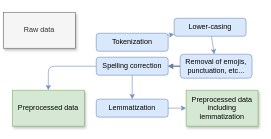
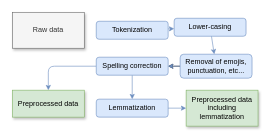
(39, 30) -> (48, 30)
(132, 42) -> (132, 30)
(48, 108) -> (48, 104)
